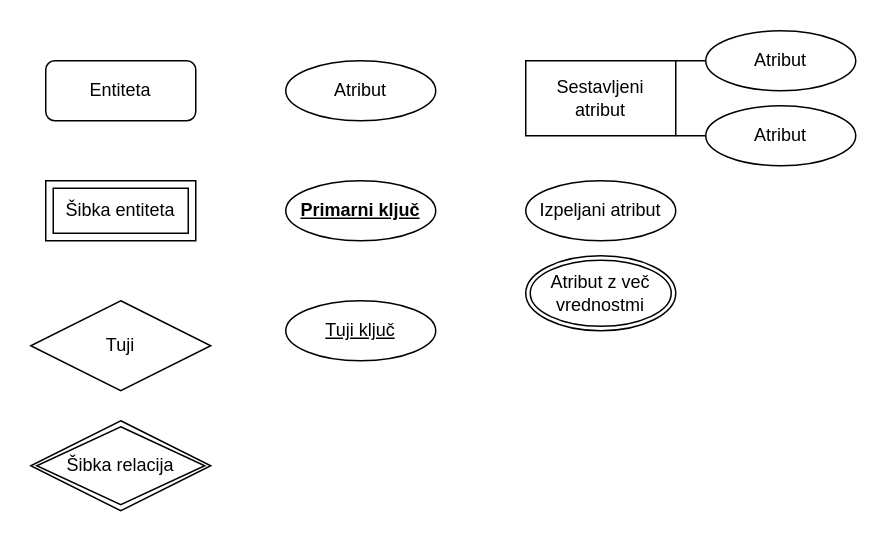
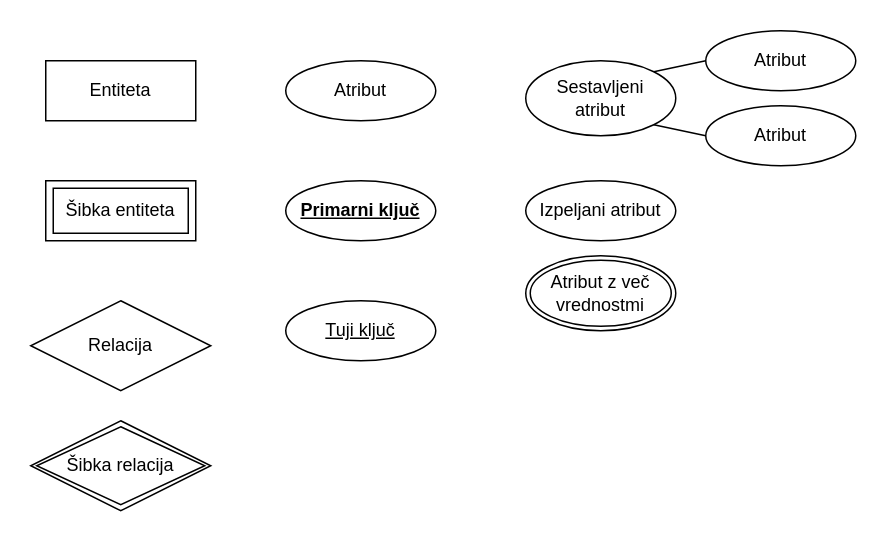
(121, 91) -> (121, 91)
(601, 98) -> (601, 98)
(121, 346) -> (121, 346)
